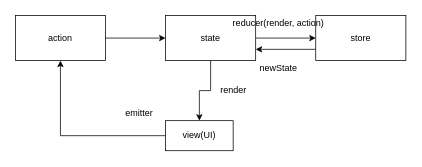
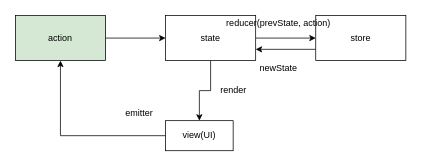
(278, 23) -> (278, 23)
(60, 38) -> (60, 38)
